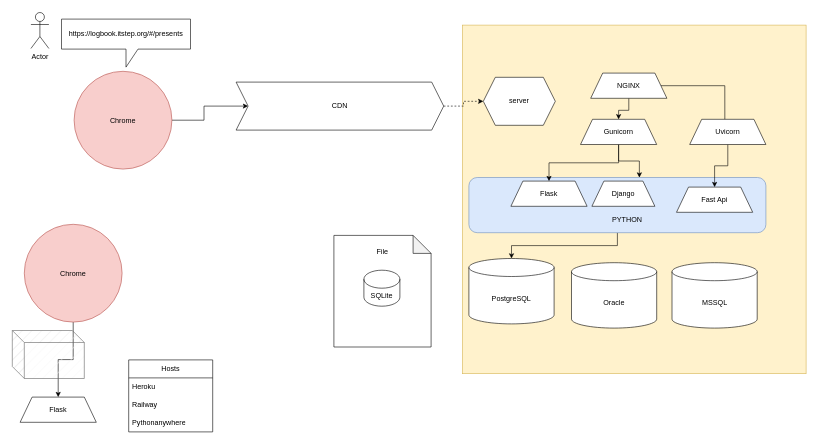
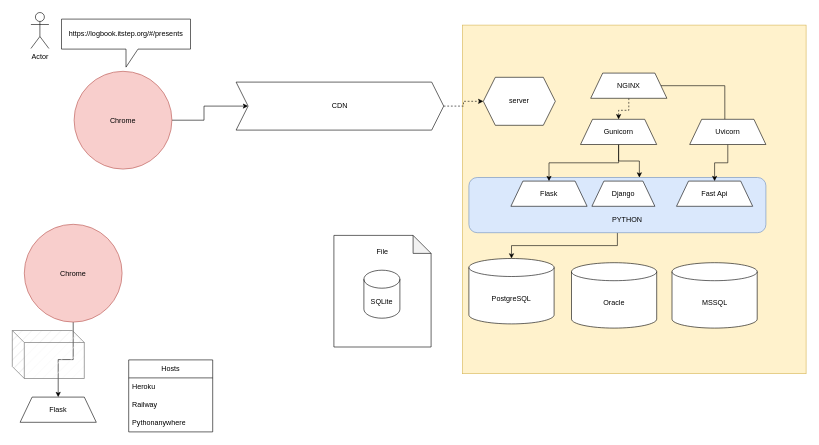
(628, 110) -> (628, 110)
(715, 200) -> (715, 194)
(382, 288) -> (382, 294)
